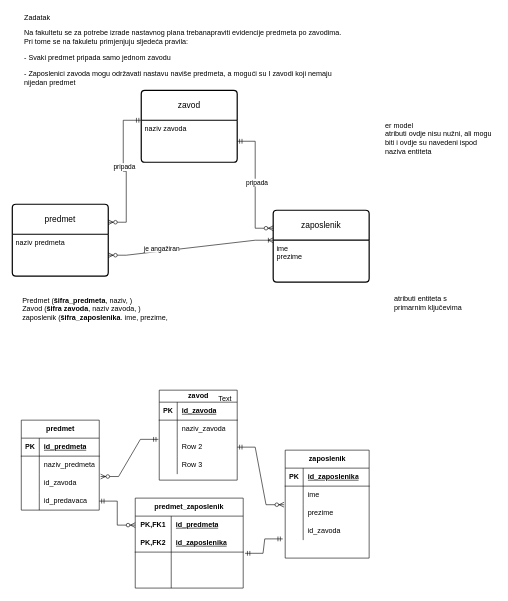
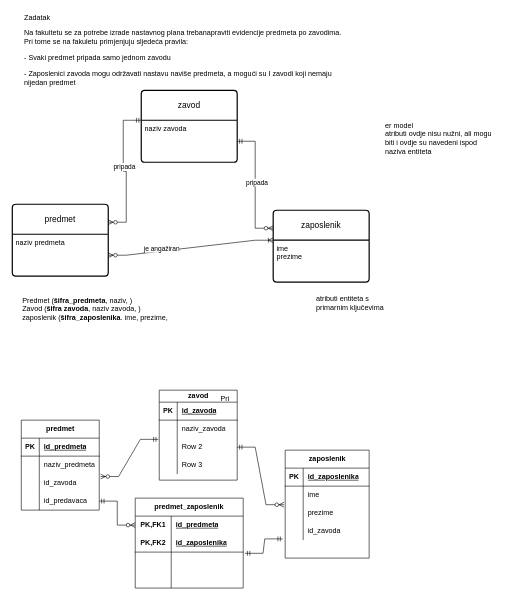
(432, 303) -> (354, 303)
(225, 399) -> (225, 399)
